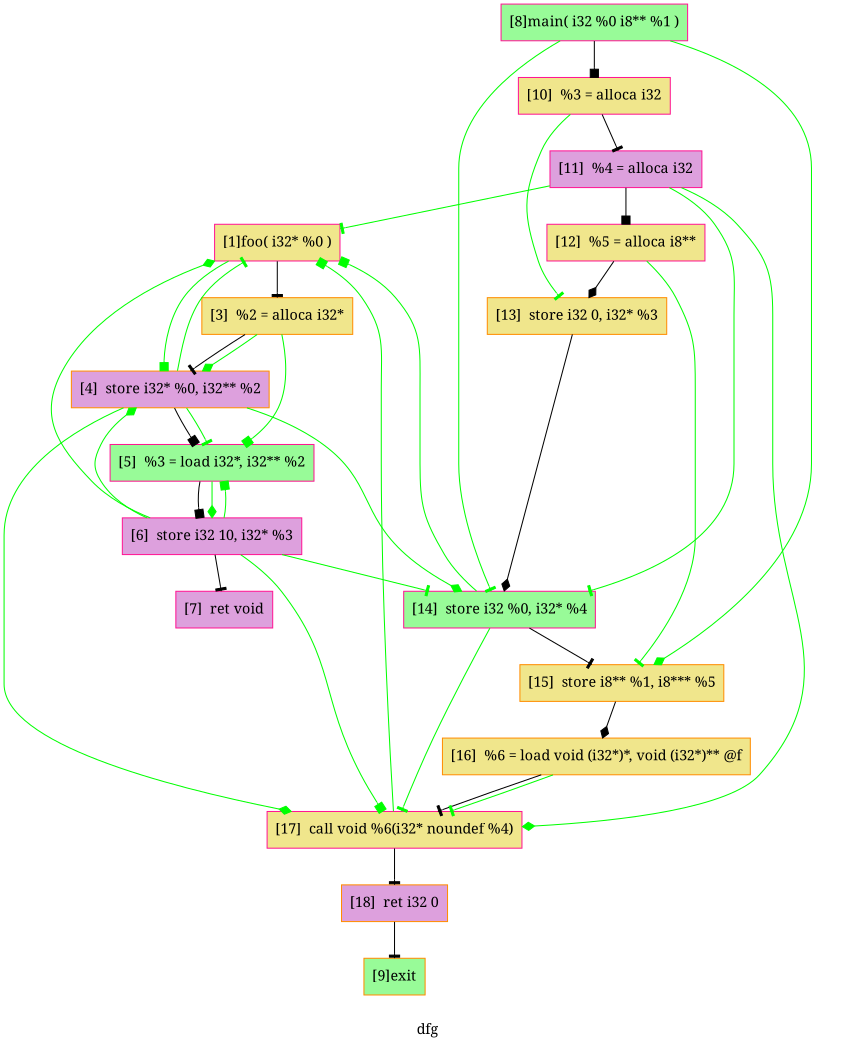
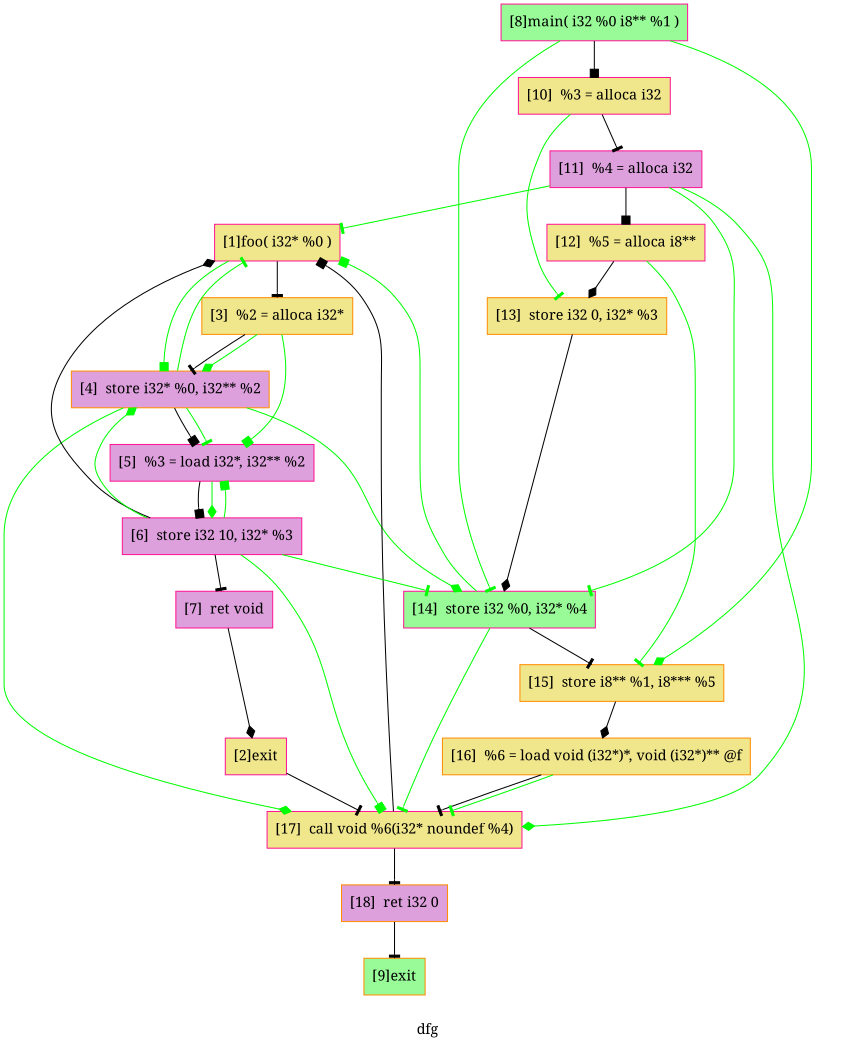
(59, 378) -> (59, 378)
(212, 463) -> (212, 463)
(382, 543) -> (382, 543)
none -> (256, 756)
